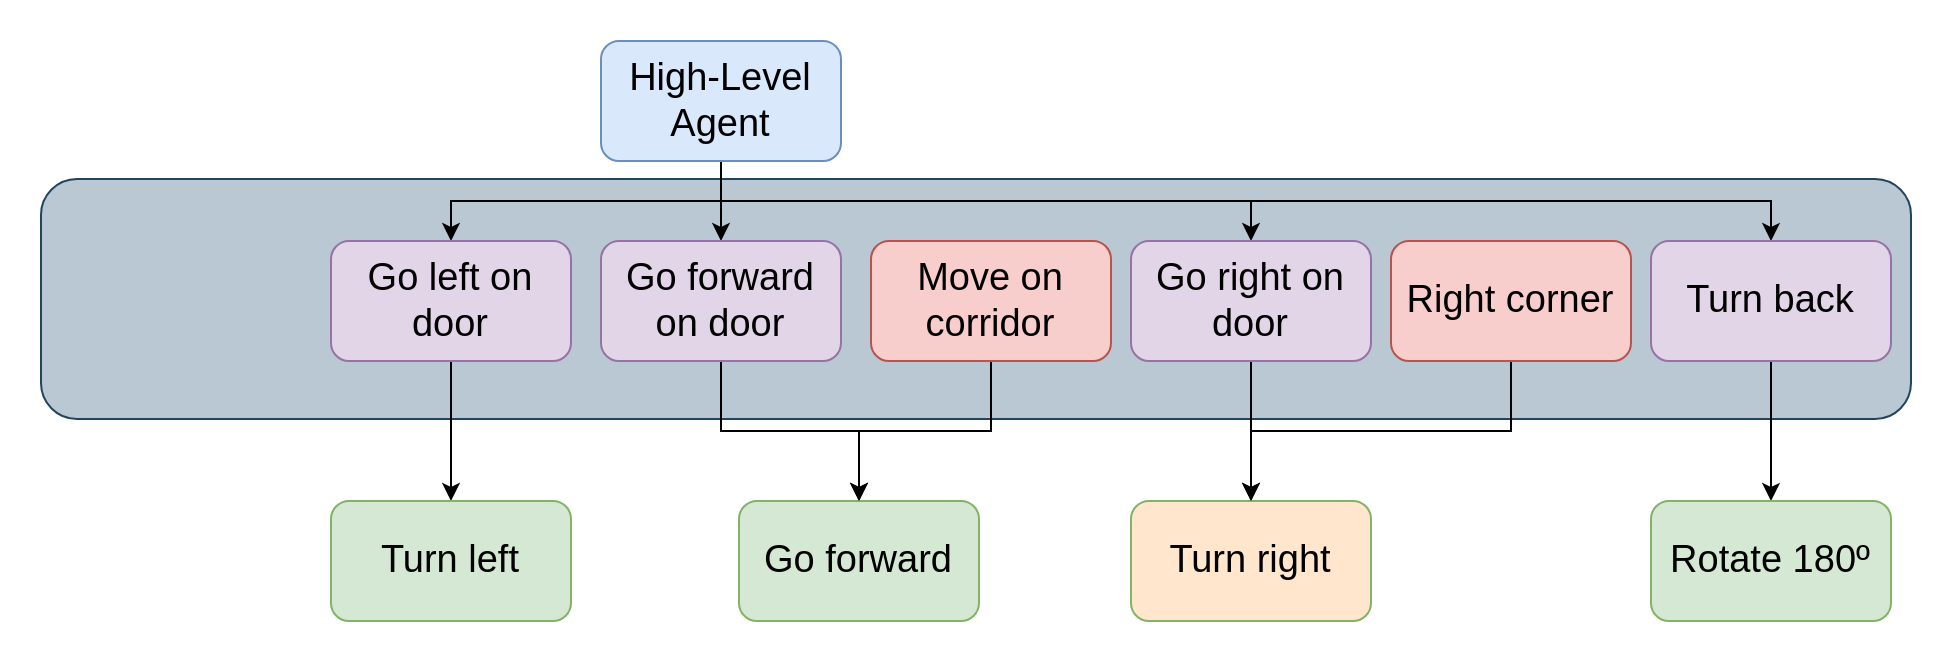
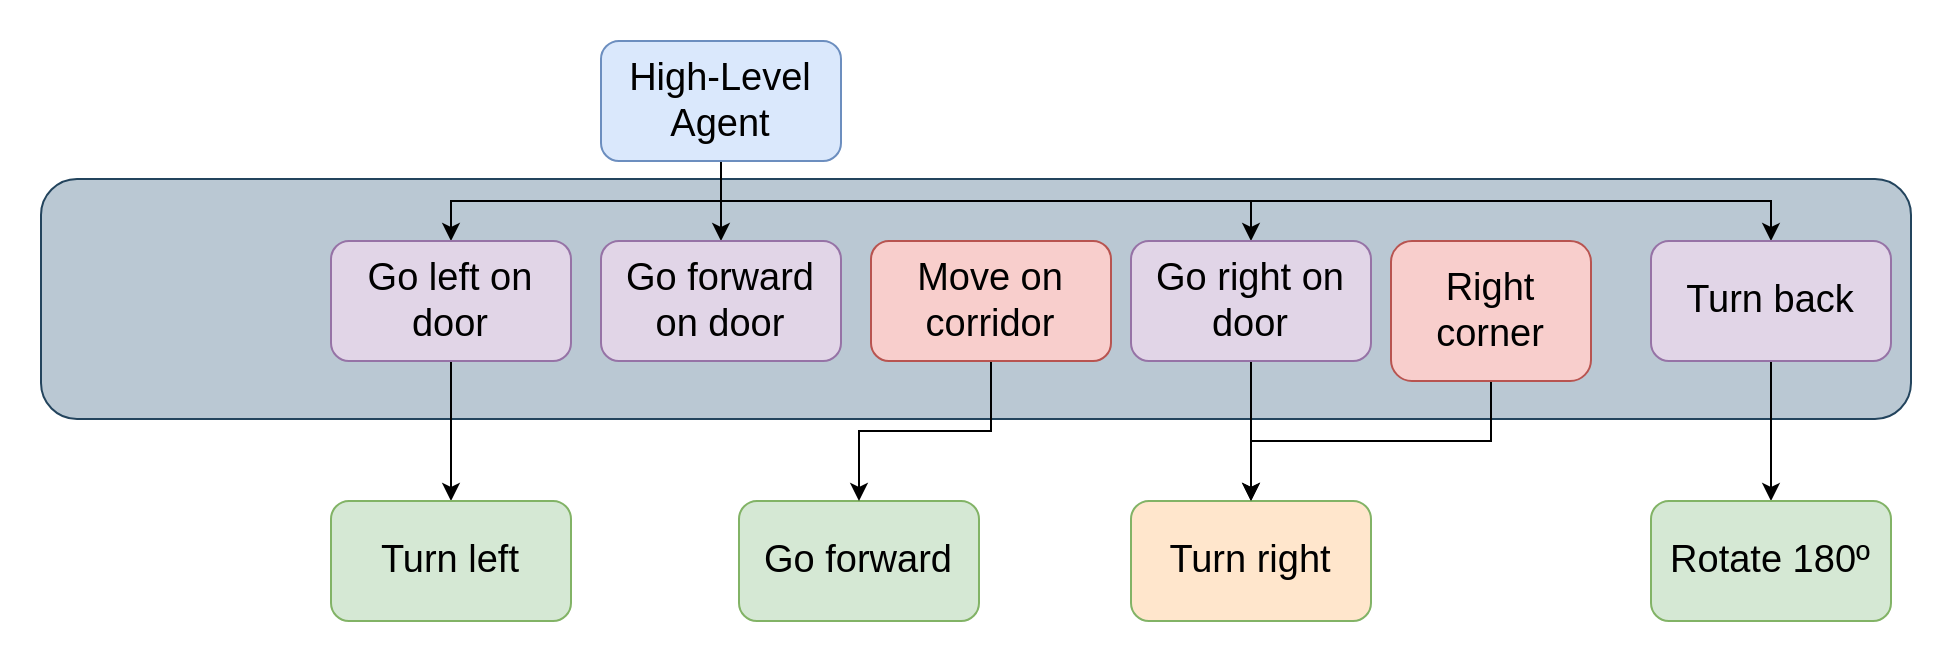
(1511, 301) -> (1491, 311)
(753, 431) -> none
